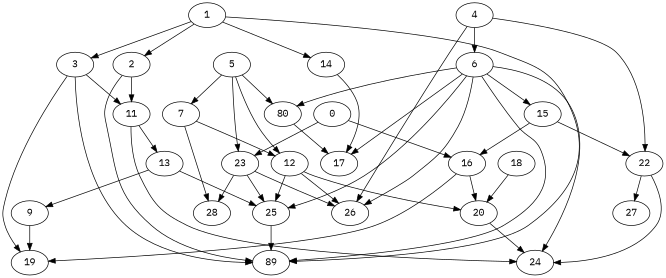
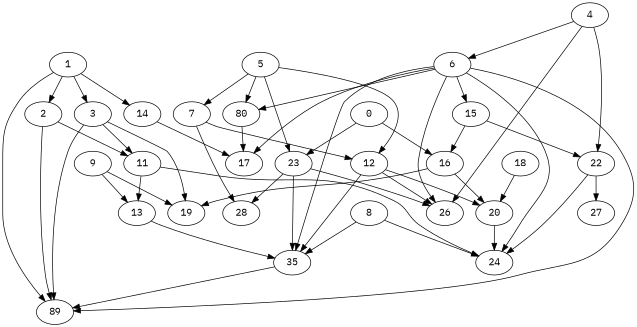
(103, 186) -> (112, 186)
(271, 213) -> (292, 263)
none -> (369, 213)
